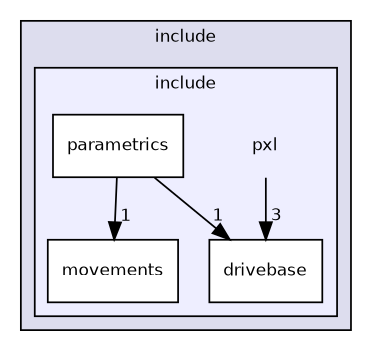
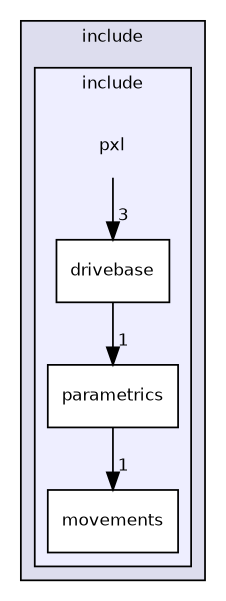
(185, 203) -> (113, 325)
